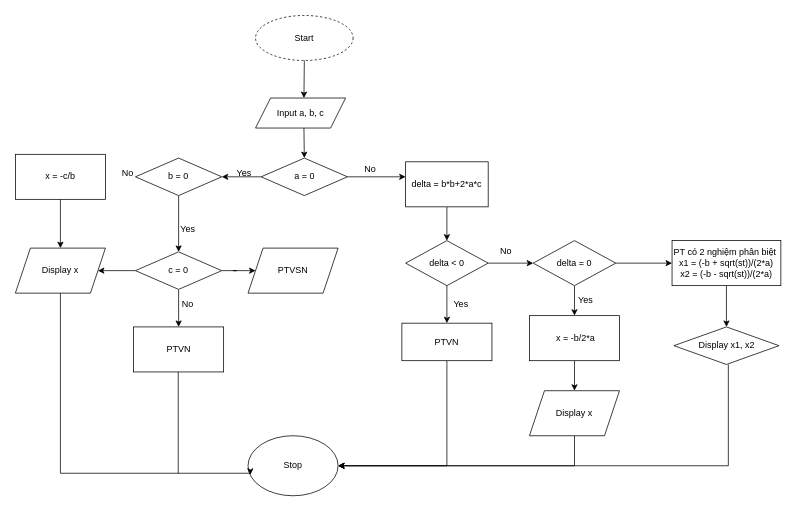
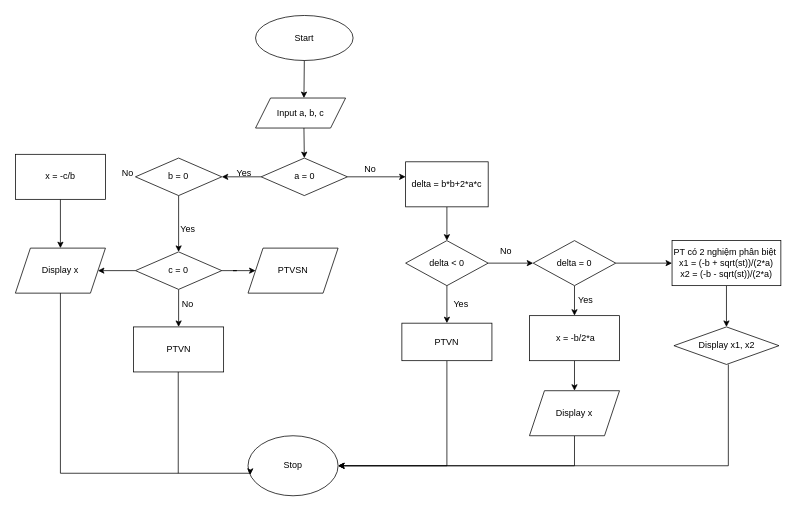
(304, 38) -> (304, 38)
